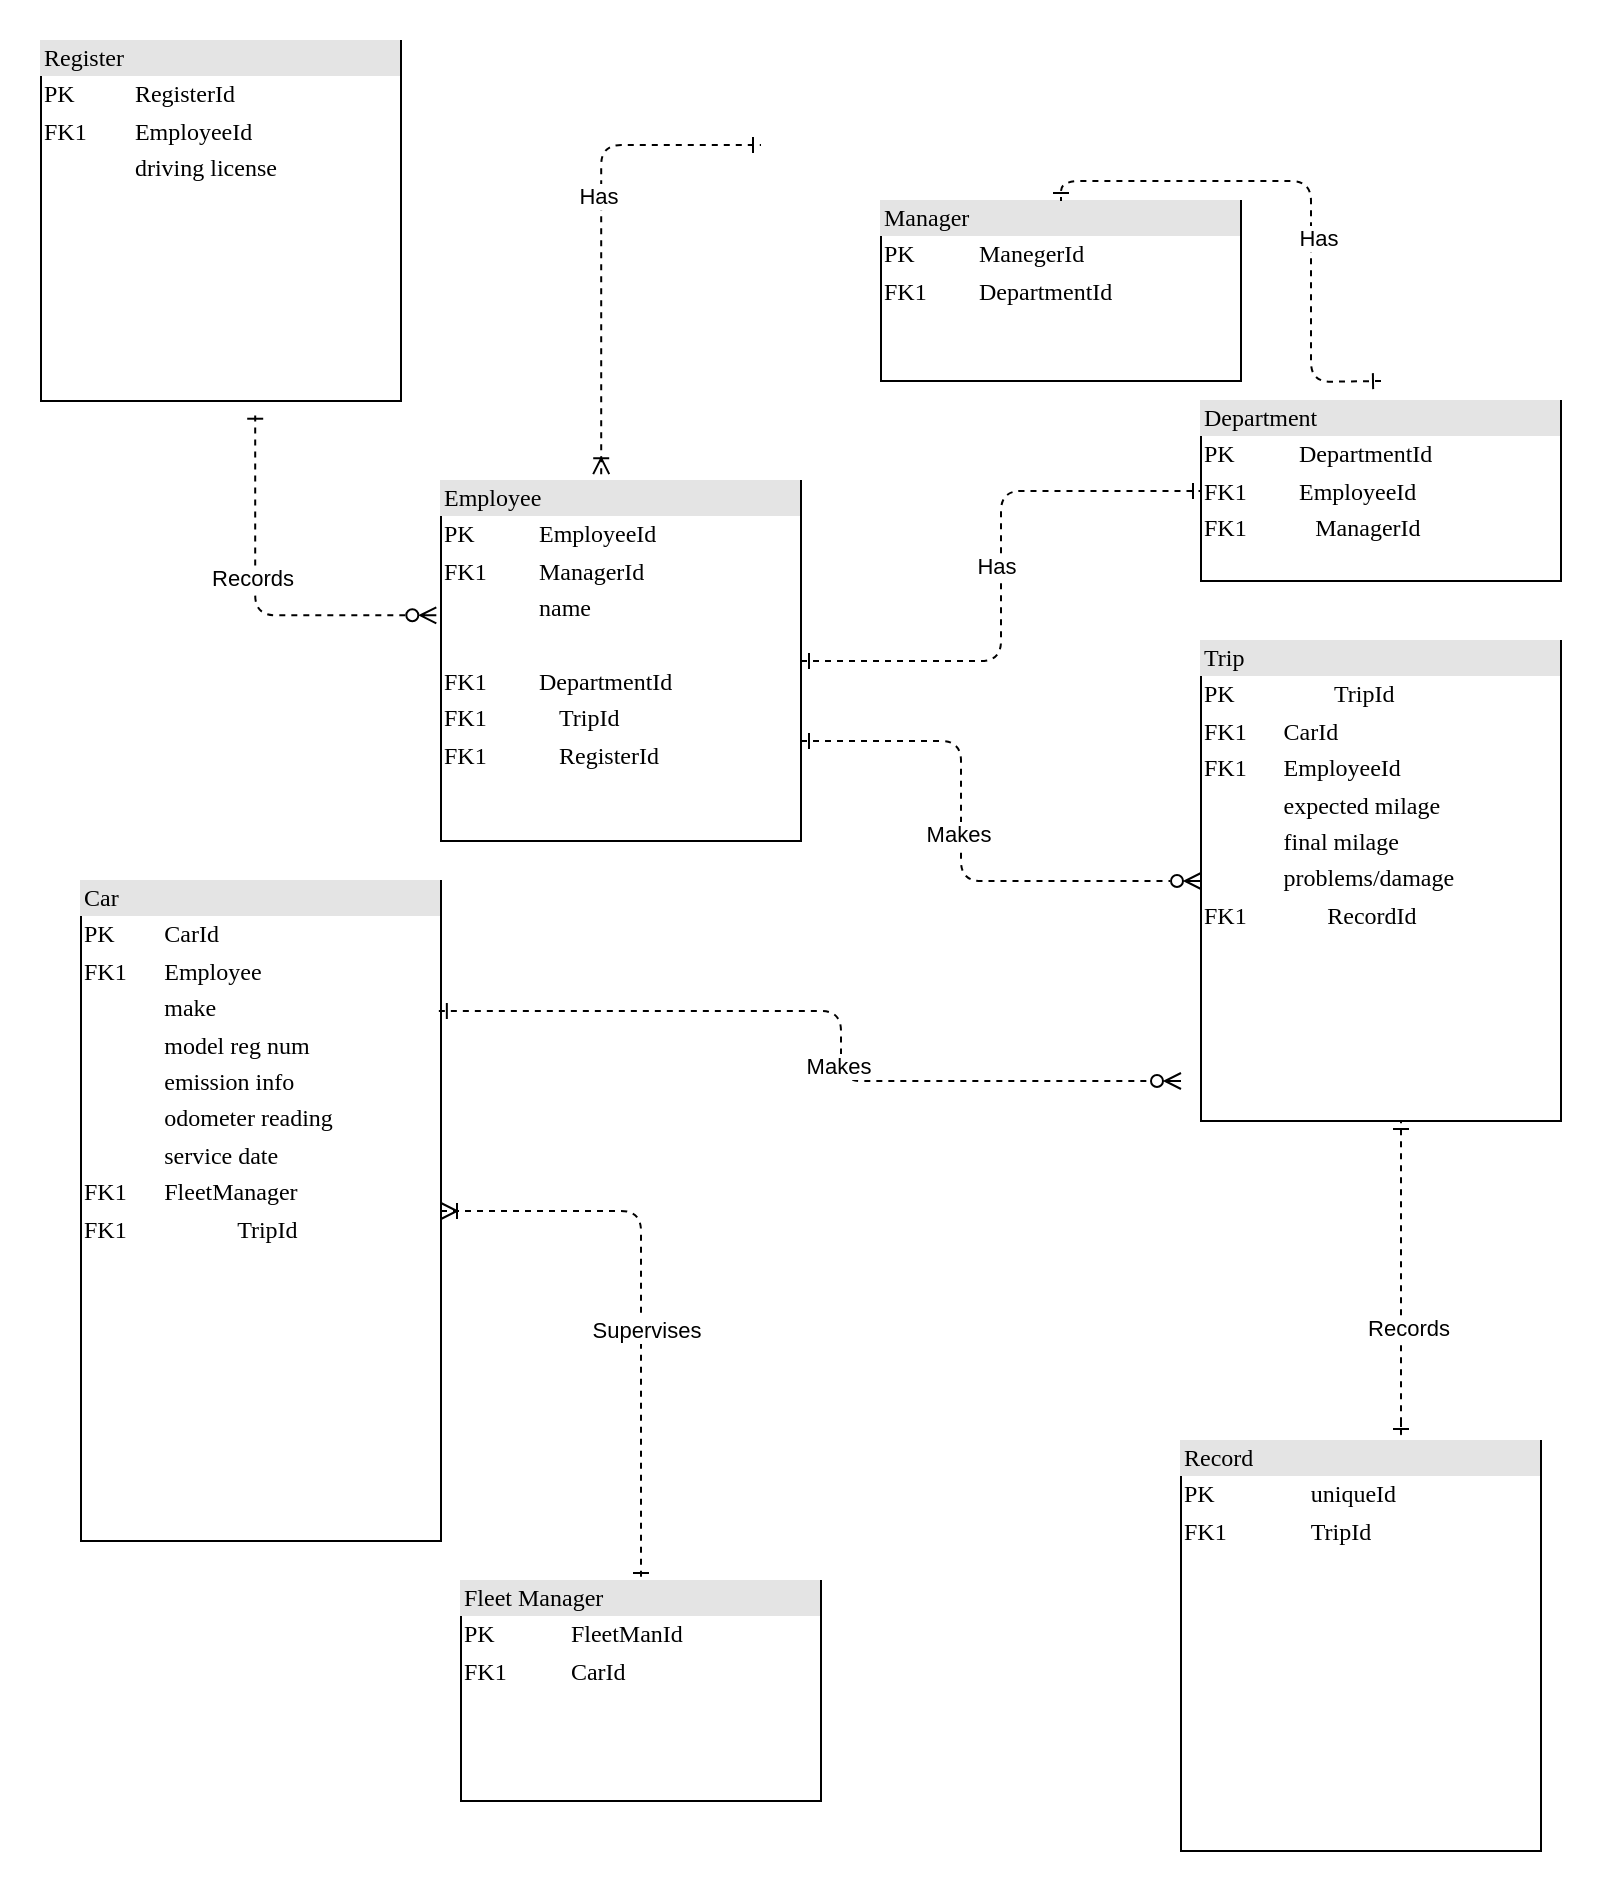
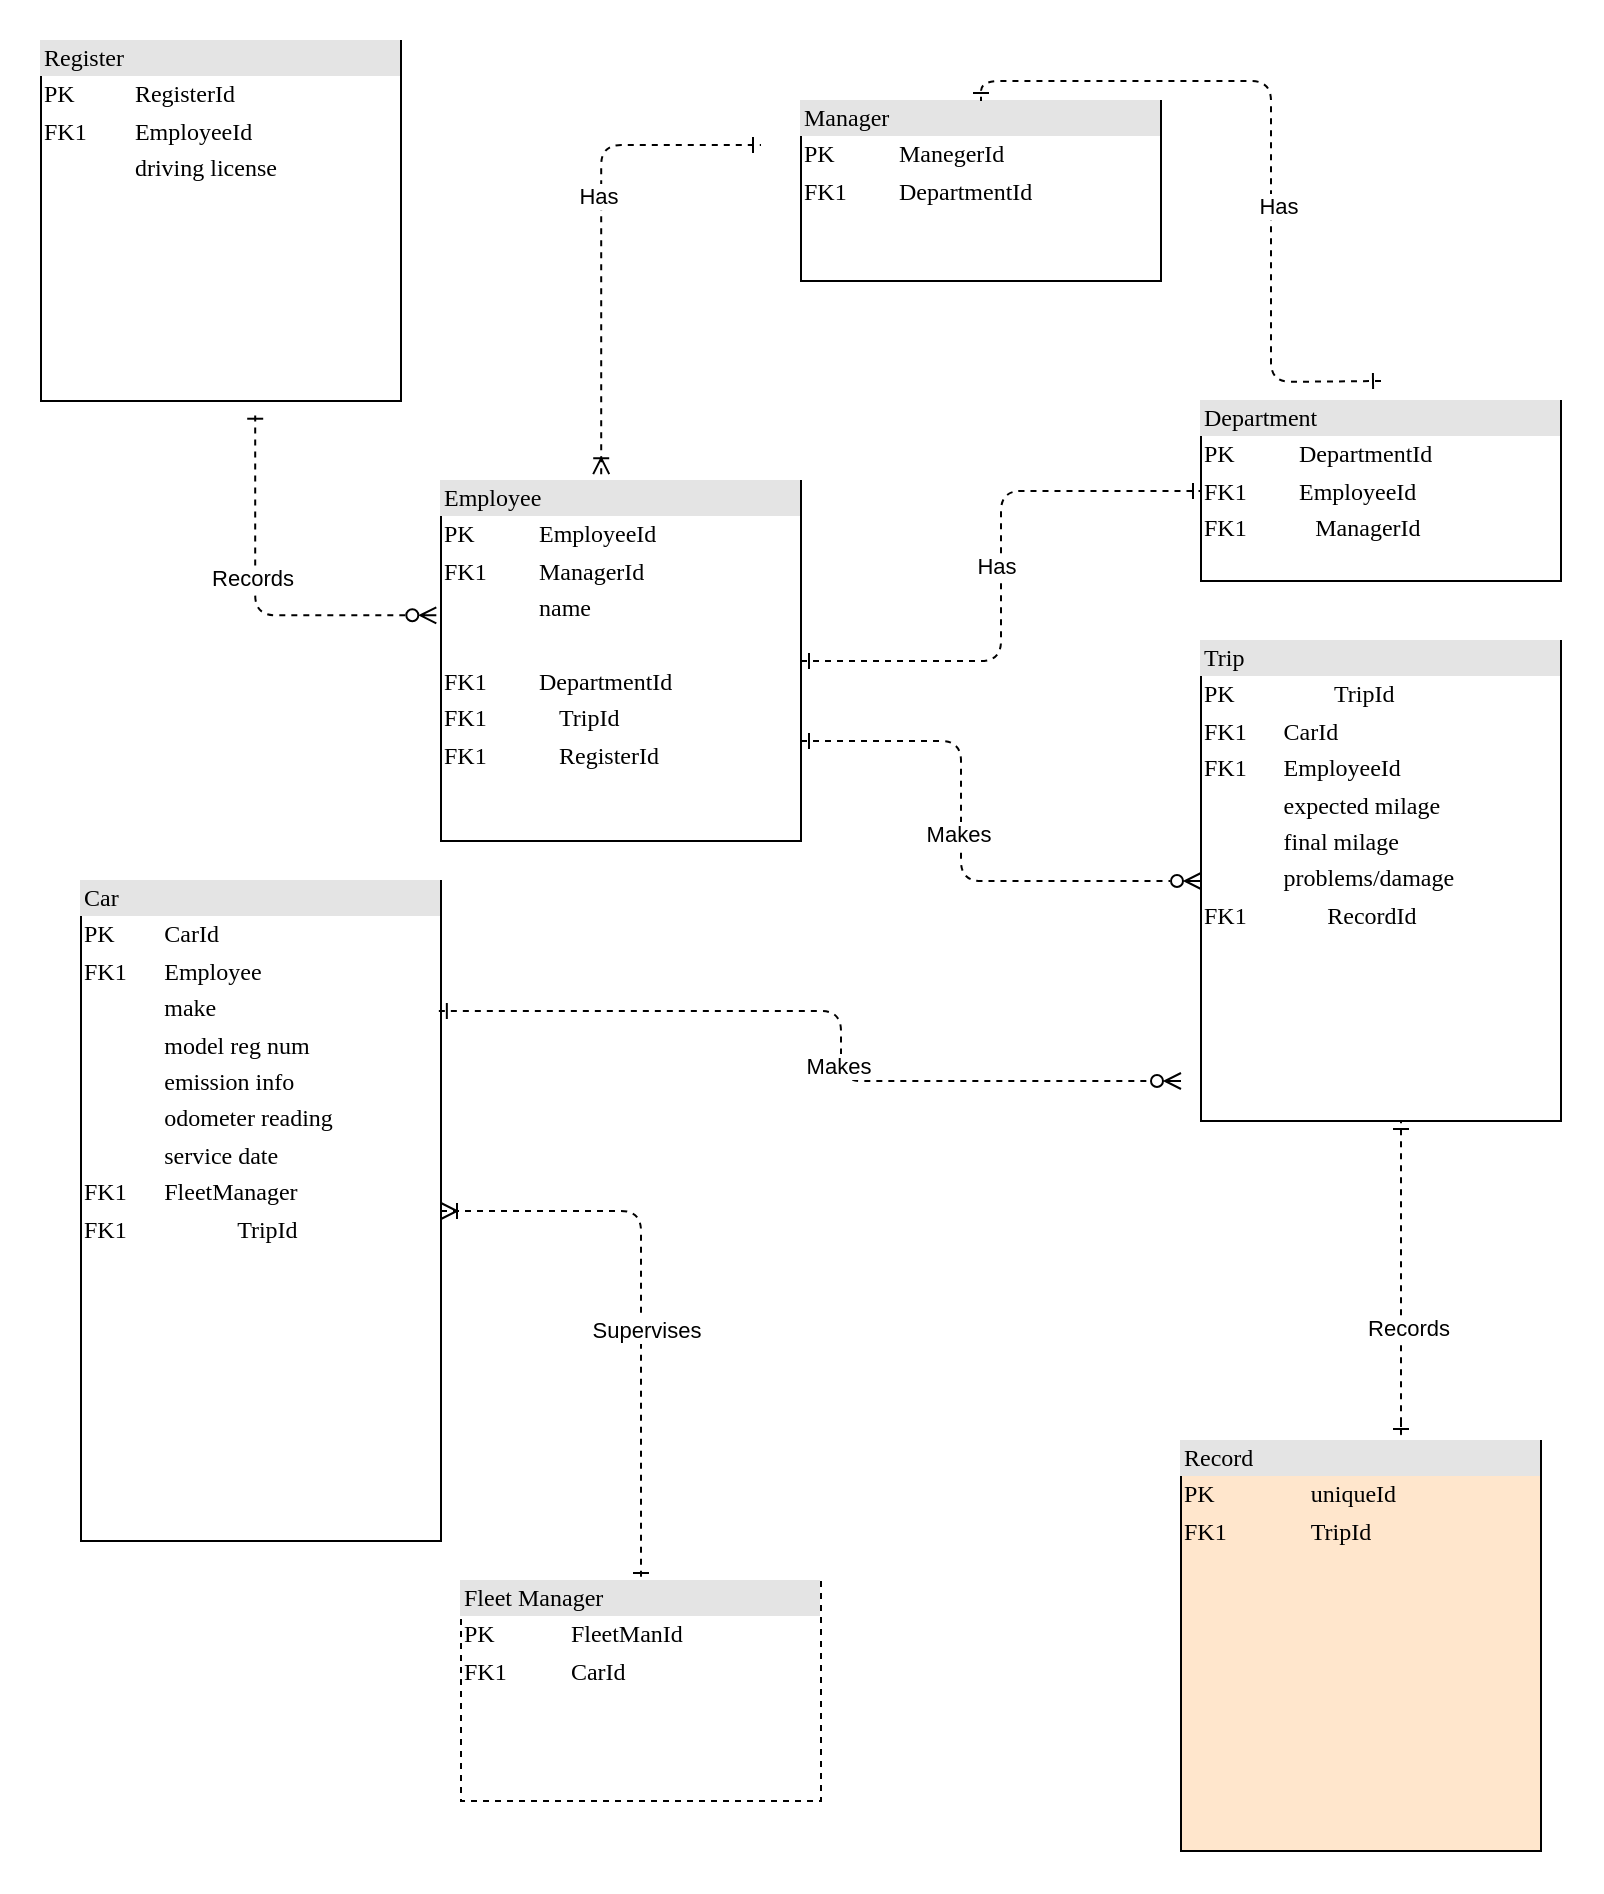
(1061, 291) -> (981, 191)
(1361, 1646) -> (1361, 1646)
(641, 1691) -> (641, 1691)
